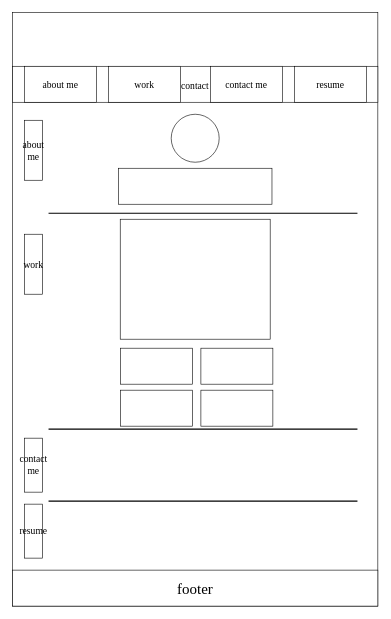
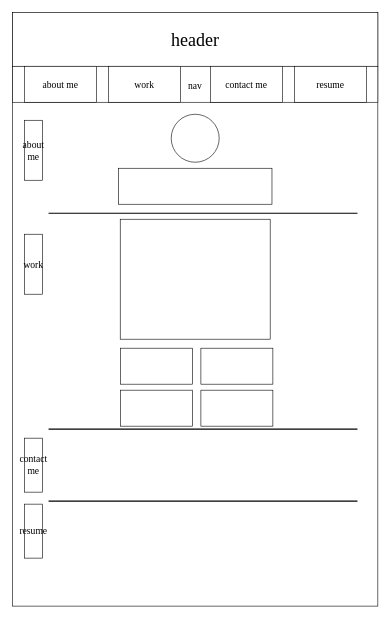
none -> (195, 39)
(195, 84) -> (195, 84)
(195, 588) -> none
